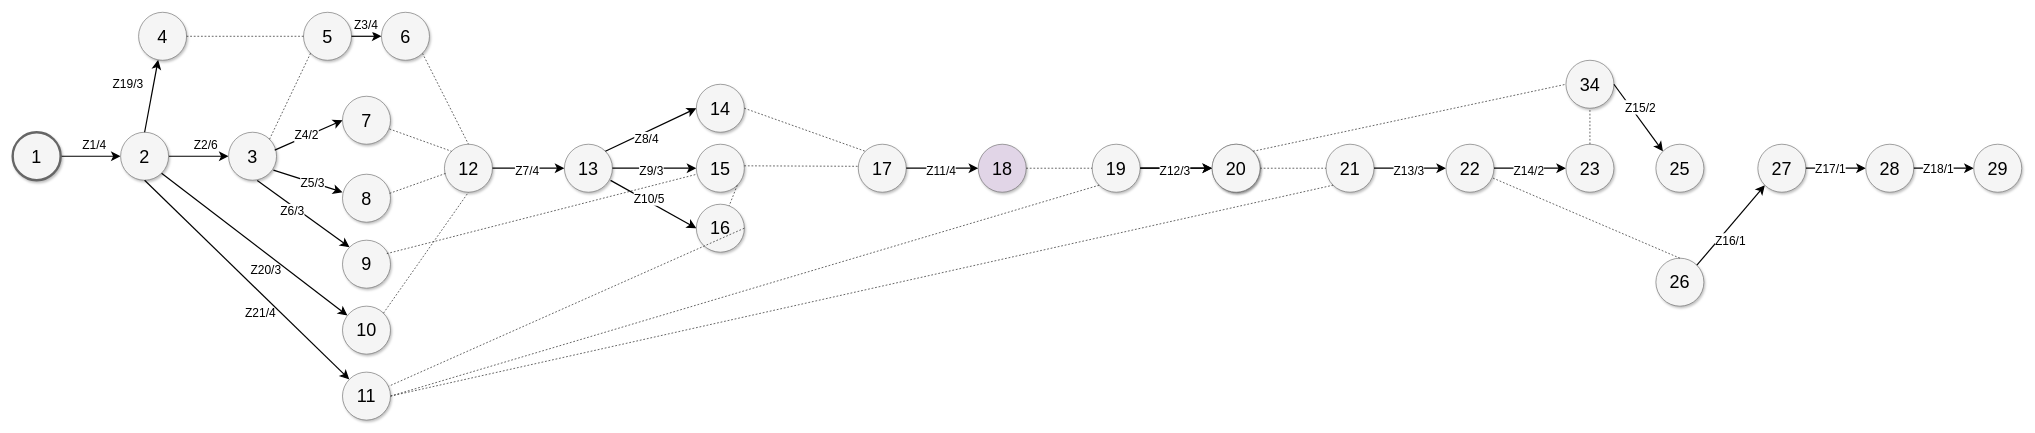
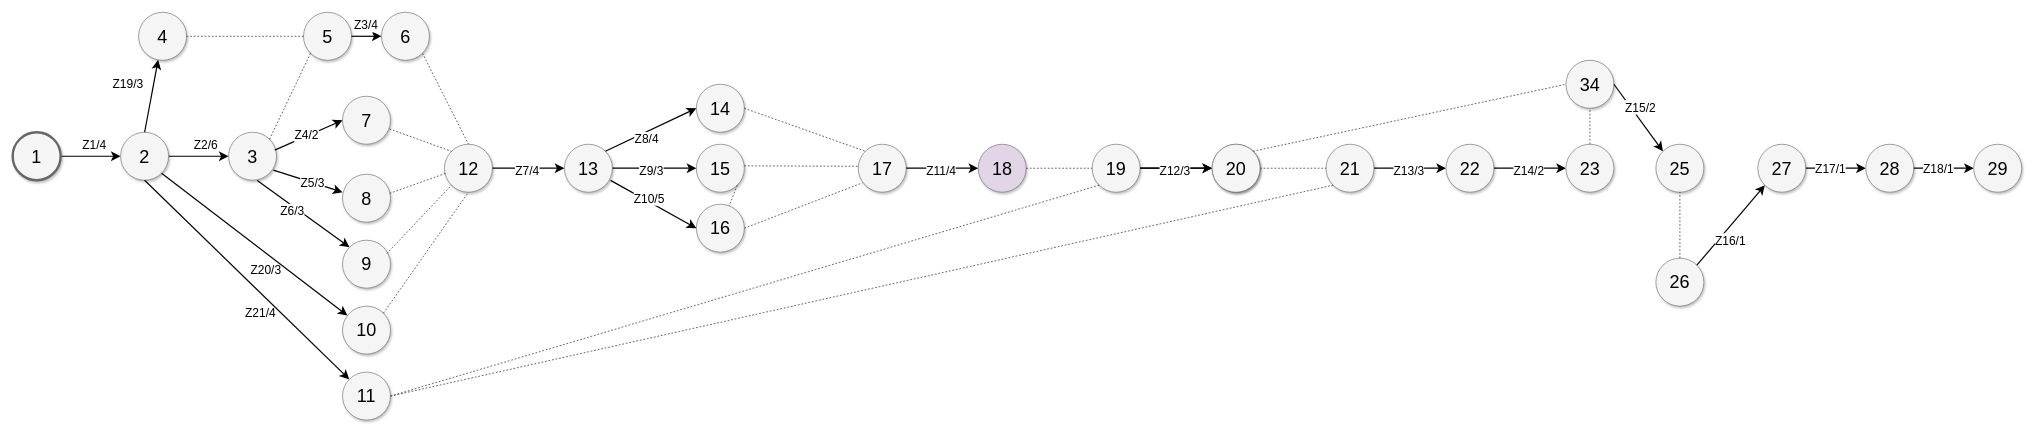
(541, 214) -> (419, 220)
(1586, 218) -> (1680, 226)
(567, 307) -> (802, 206)
